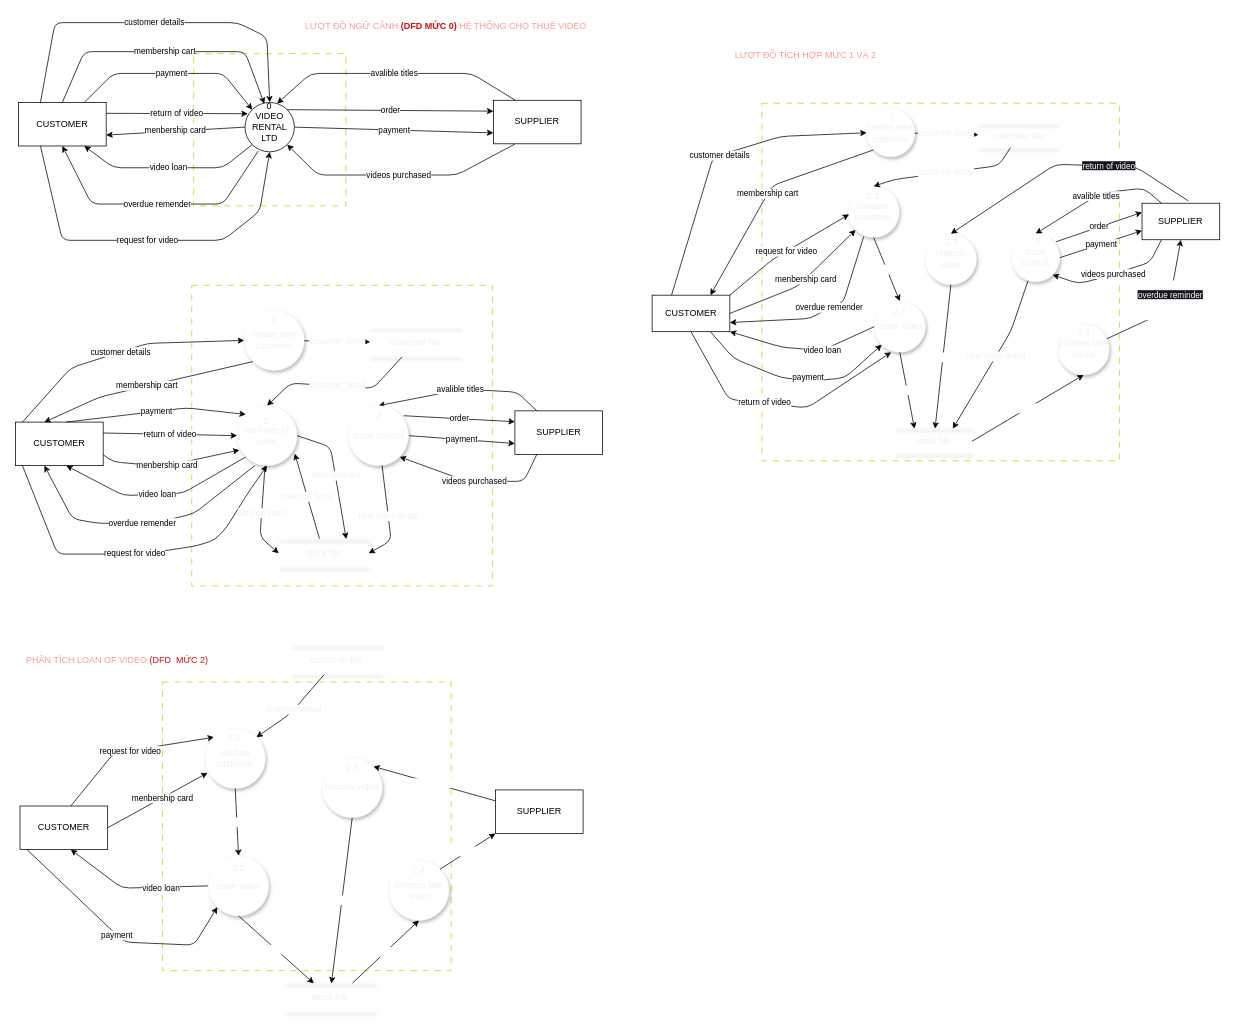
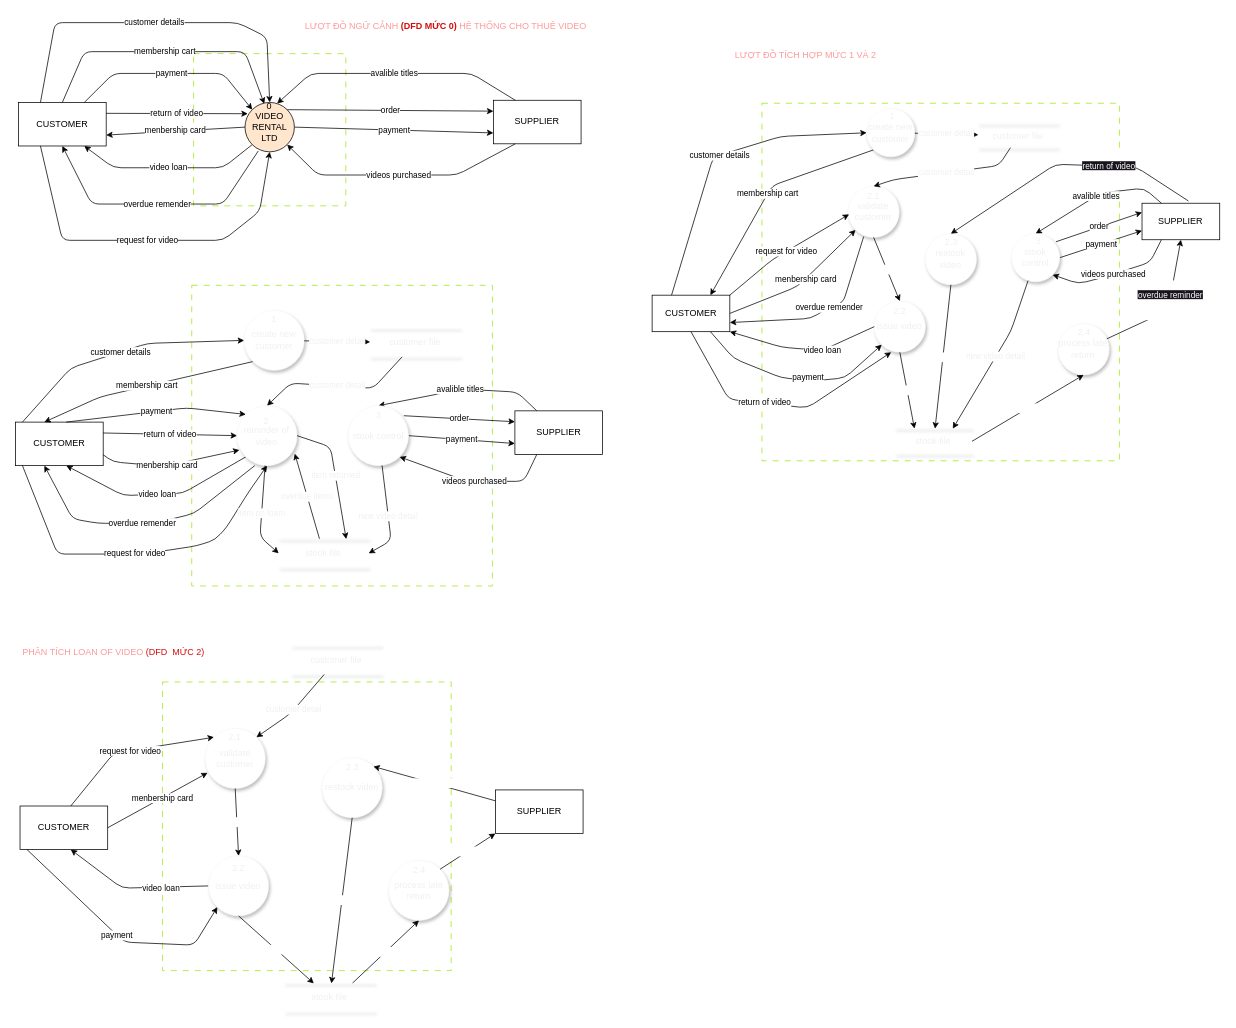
(270, 127) -> (270, 127)
(117, 660) -> (114, 653)
